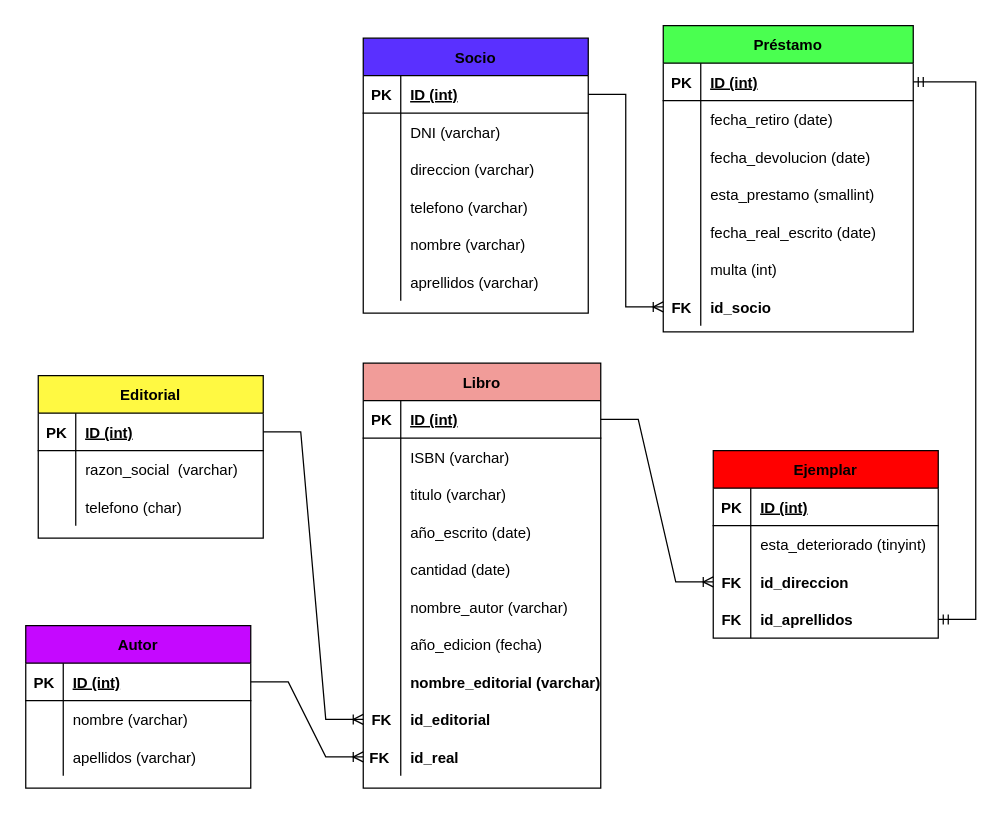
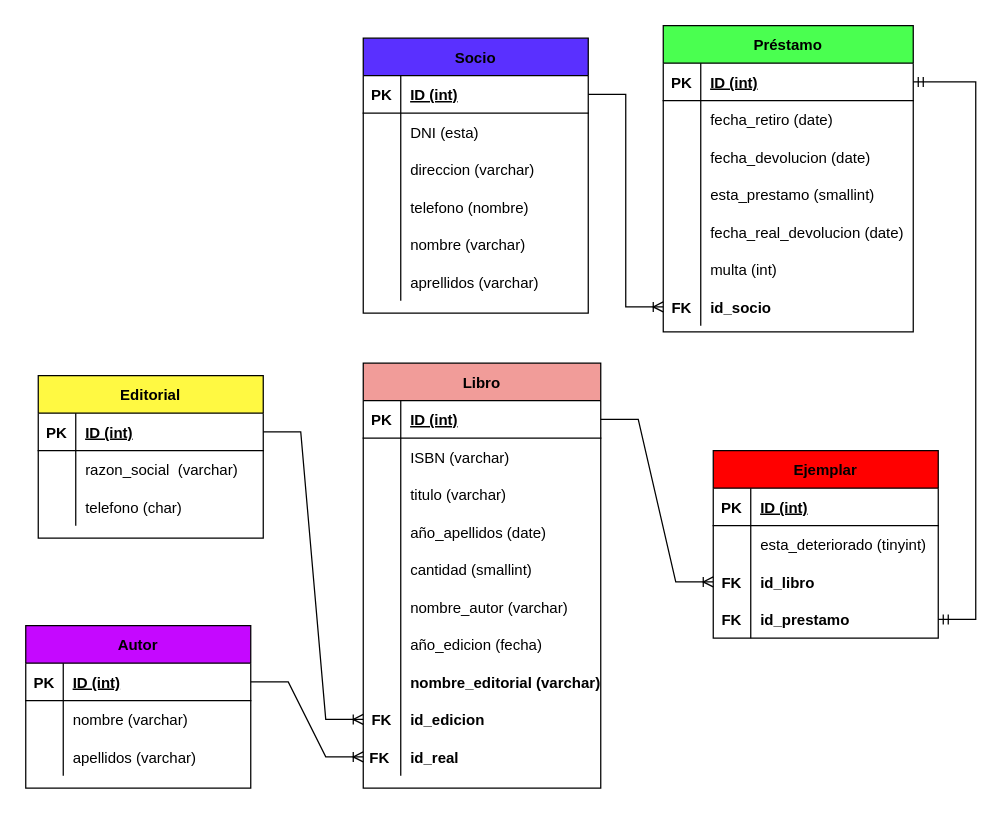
(463, 133) -> (450, 133)
(482, 208) -> (478, 208)
(809, 233) -> (820, 233)
(482, 533) -> (486, 533)
(469, 570) -> (480, 570)
(805, 583) -> (788, 583)
(807, 620) -> (804, 620)
(453, 720) -> (446, 720)
